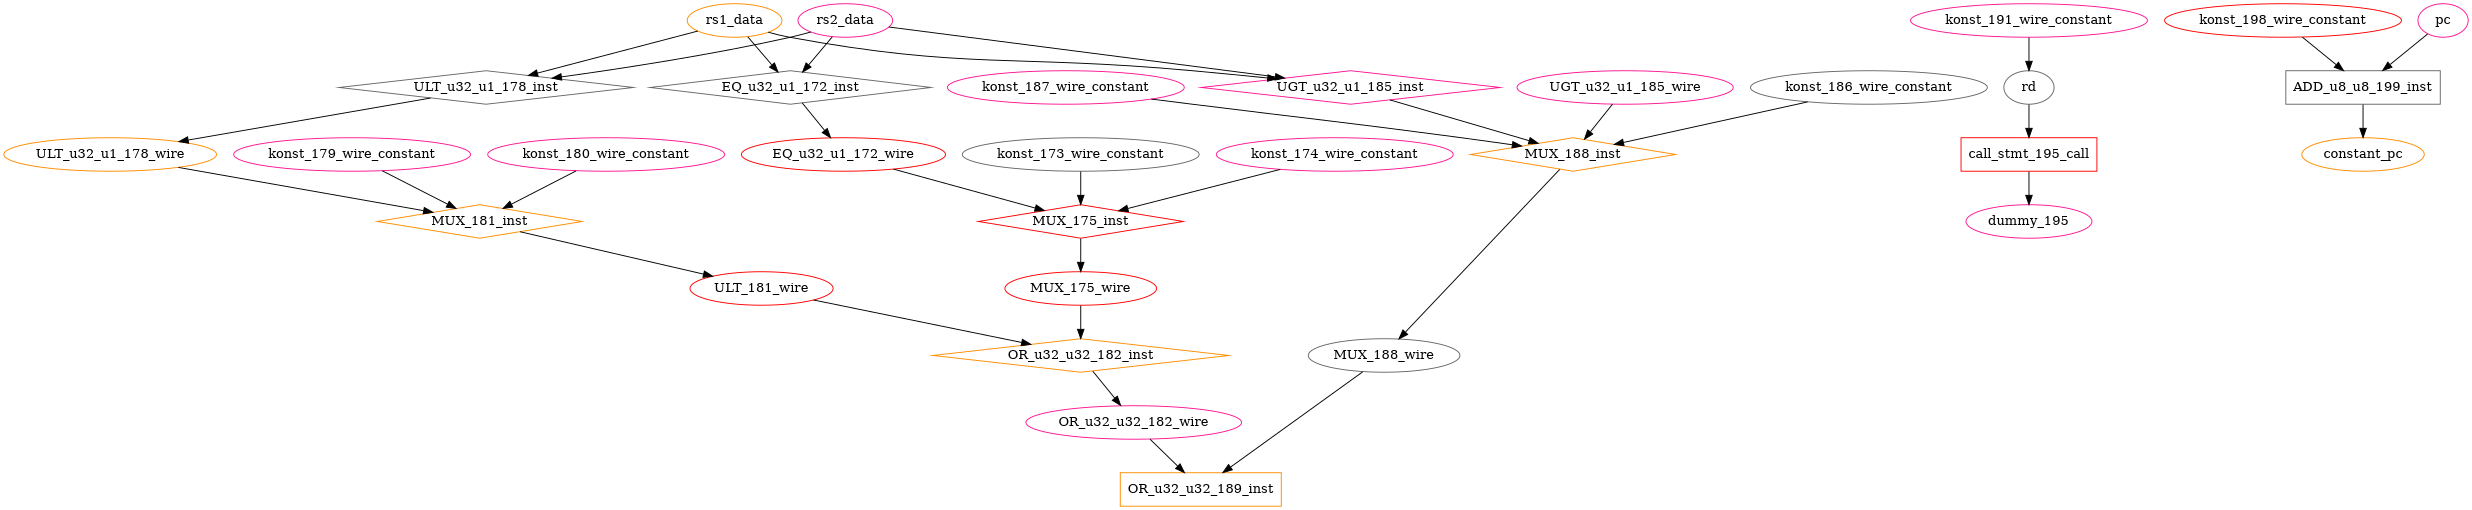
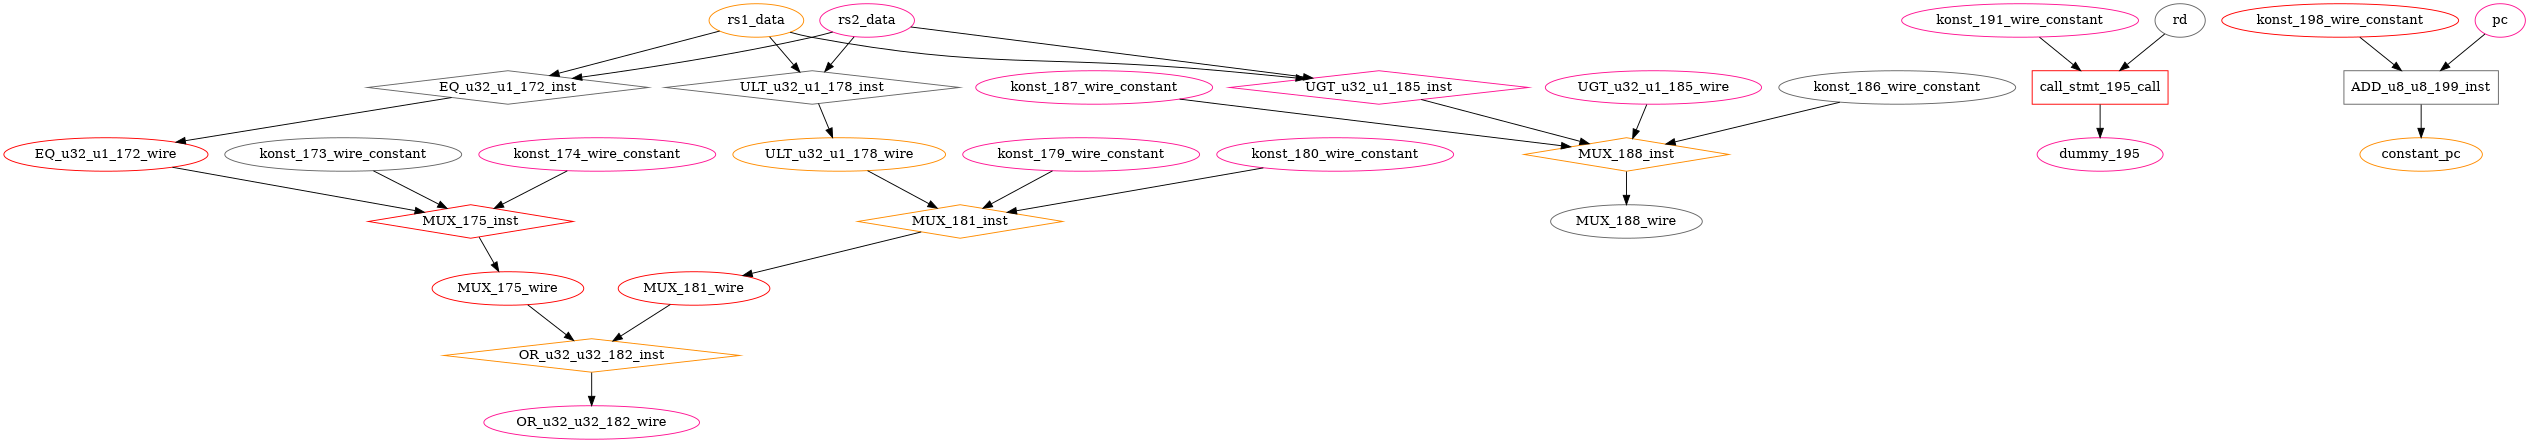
(2029, 49) -> (2056, 51)
(762, 288) -> (694, 288)
(1201, 489) -> none
